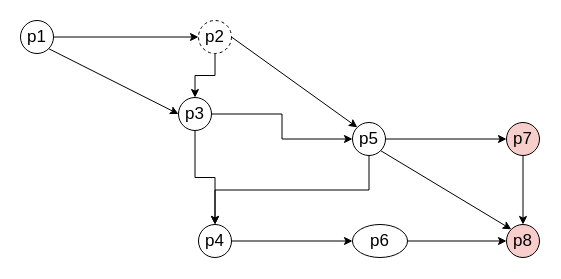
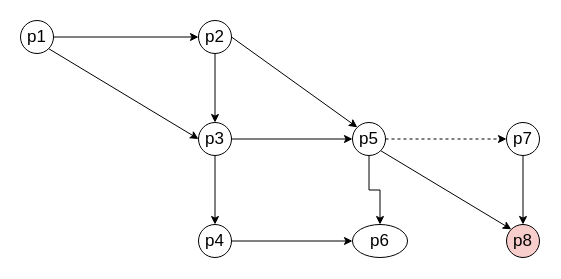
(215, 37) -> (215, 37)
(195, 114) -> (215, 139)
(443, 139) -> (443, 139)
(523, 139) -> (523, 139)
(295, 190) -> (380, 197)
(454, 241) -> none
